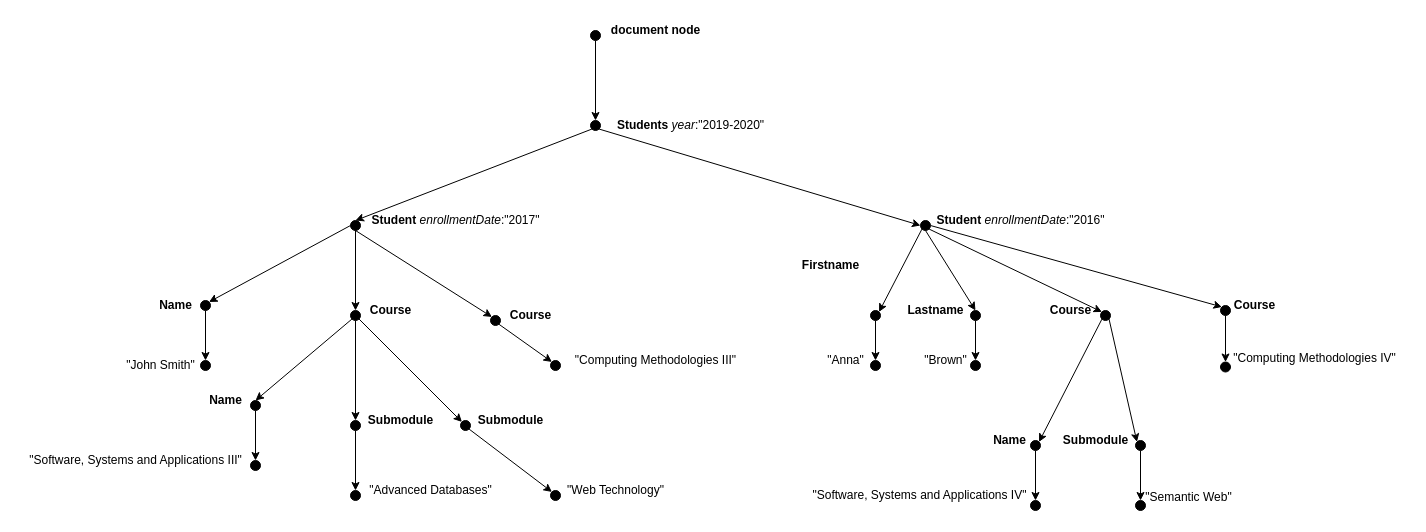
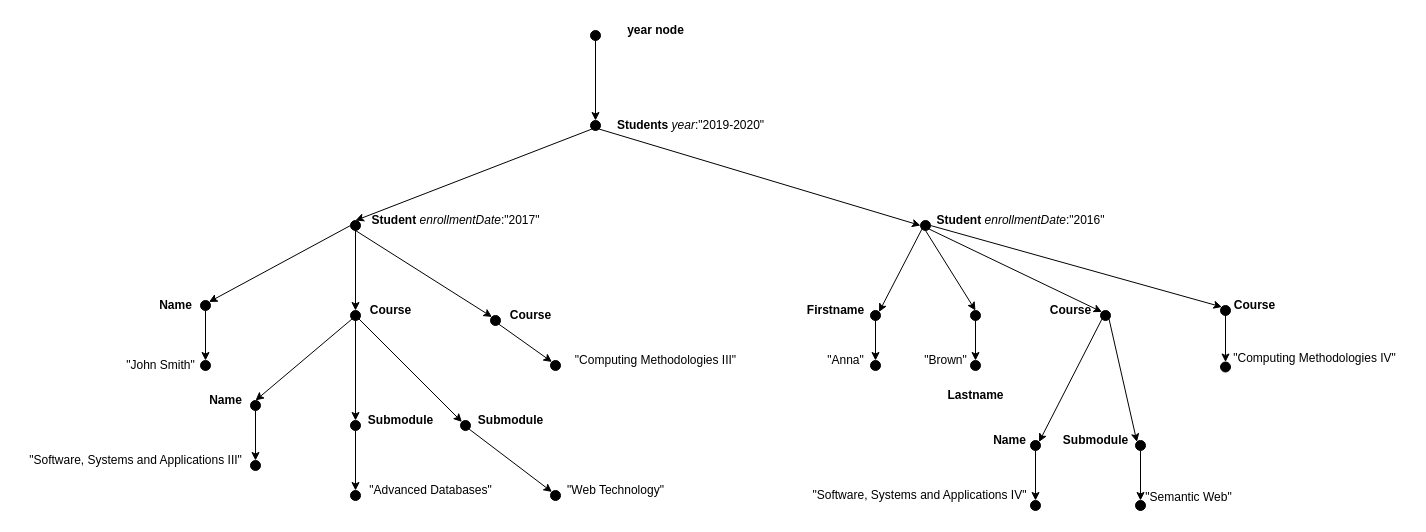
(656, 31) -> (656, 31)
(831, 266) -> (836, 311)
(936, 311) -> (976, 396)
